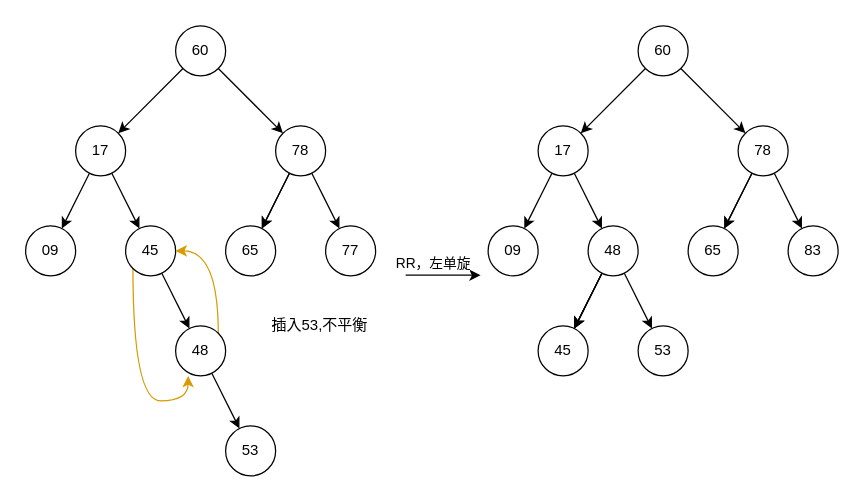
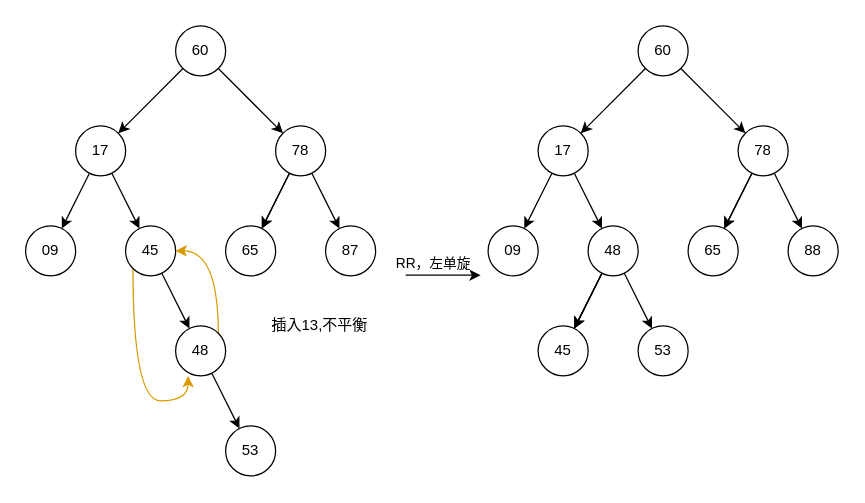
(351, 251) -> (351, 251)
(813, 251) -> (813, 251)
(320, 326) -> (320, 326)
